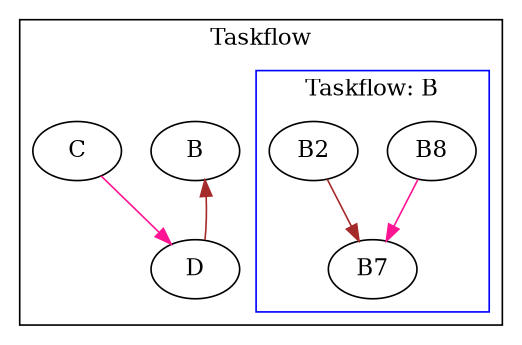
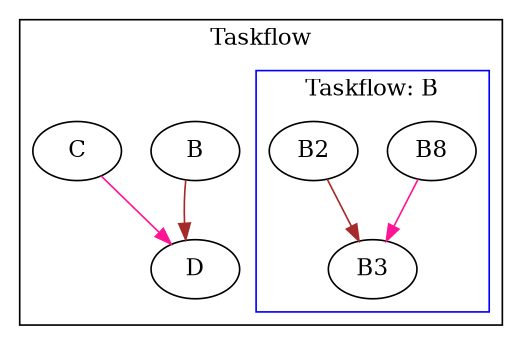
(206, 218) -> (184, 202)
(373, 269) -> (373, 269)
